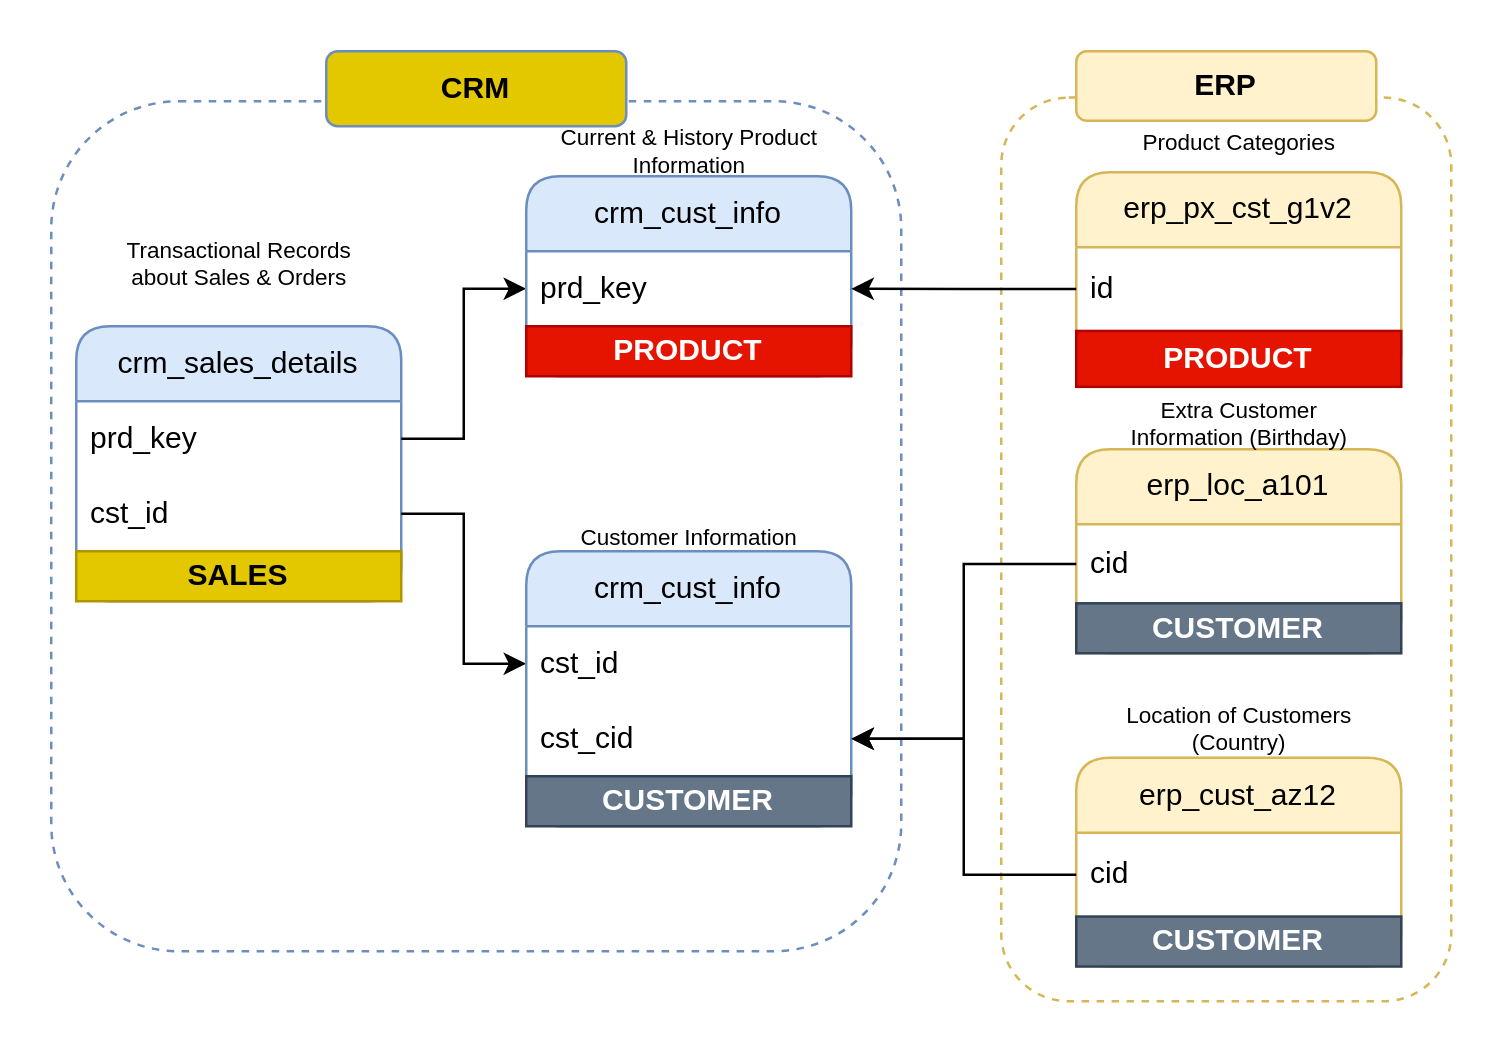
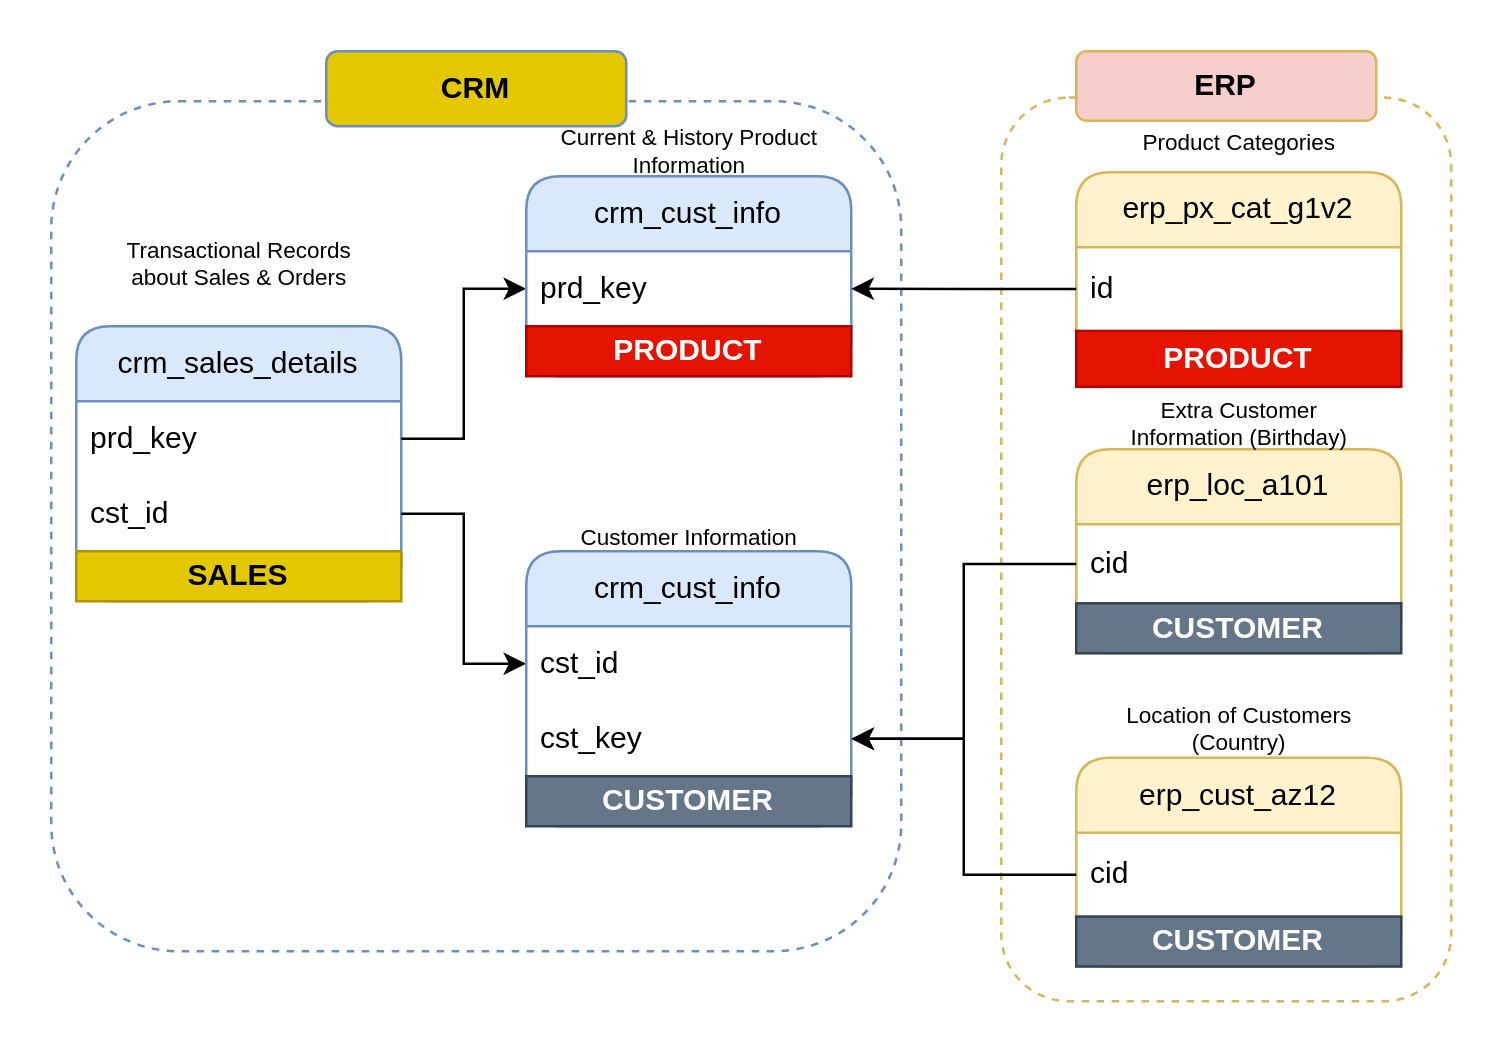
(1226, 86) -> (1226, 86)
(1239, 209) -> (1239, 209)
(596, 739) -> (600, 739)
